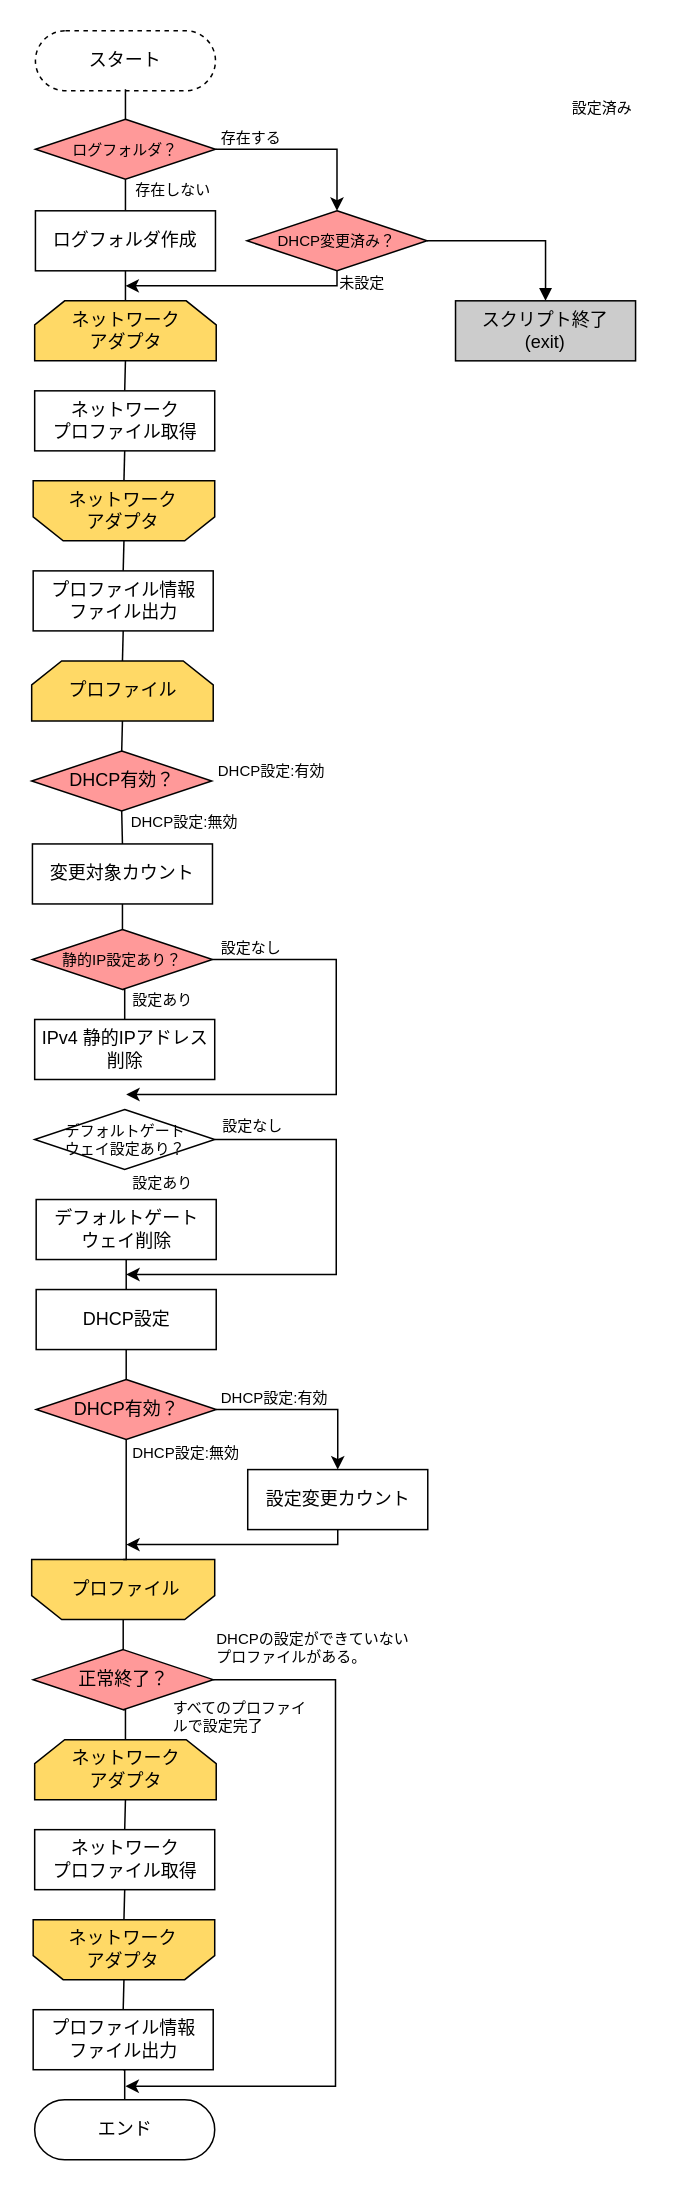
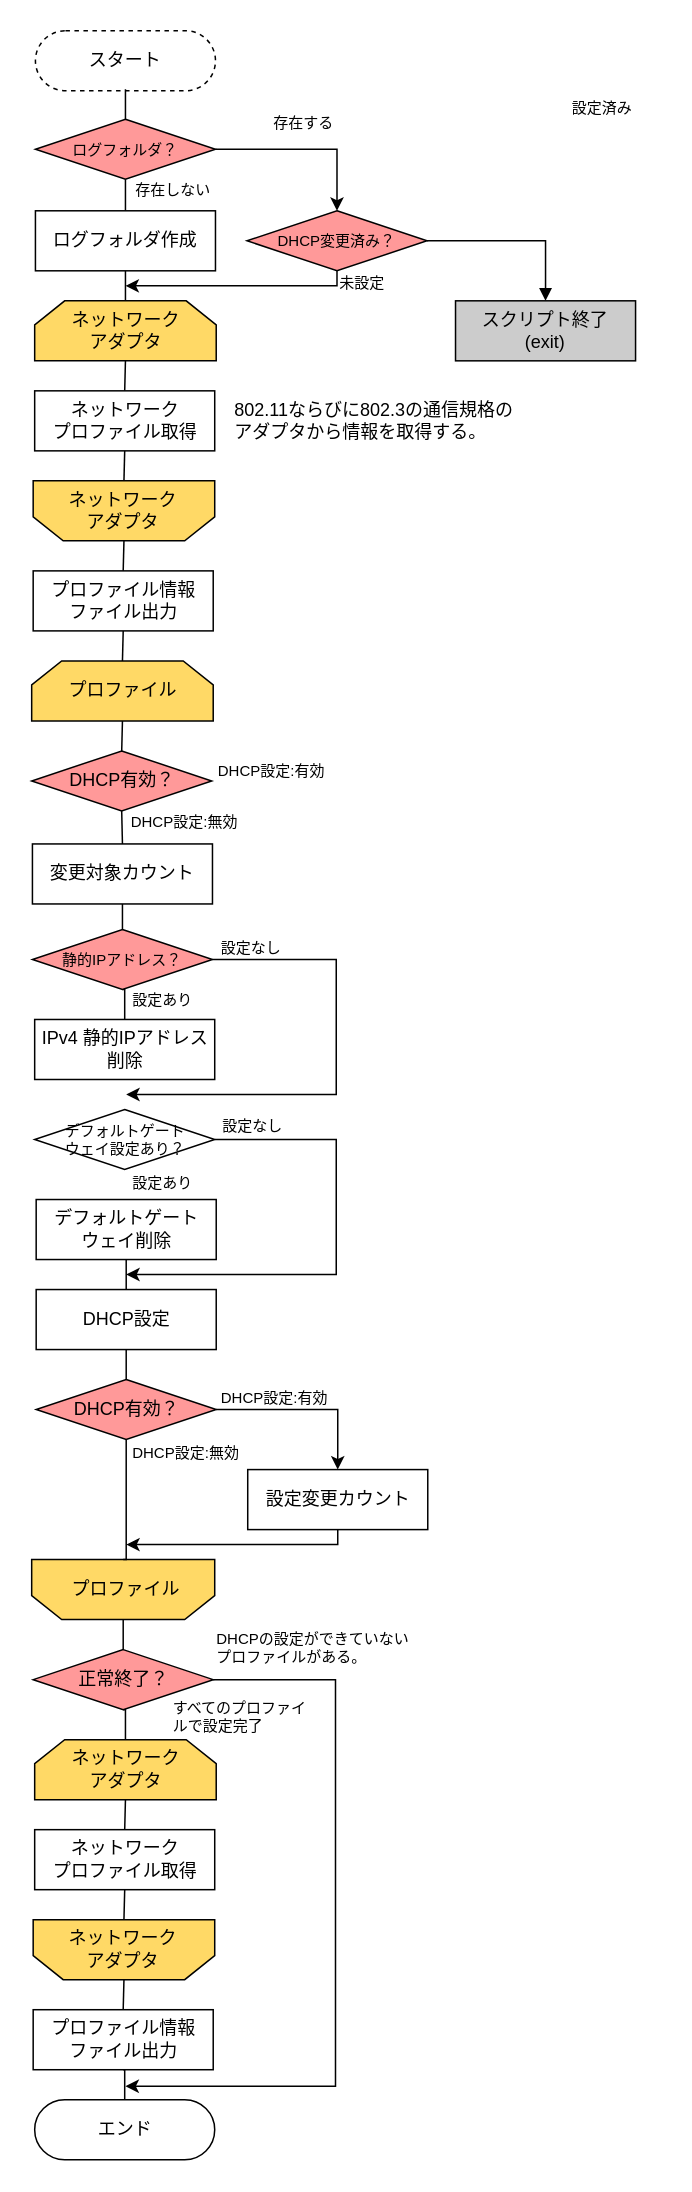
(263, 137) -> (315, 122)
none -> (382, 421)
(122, 959) -> (122, 959)
